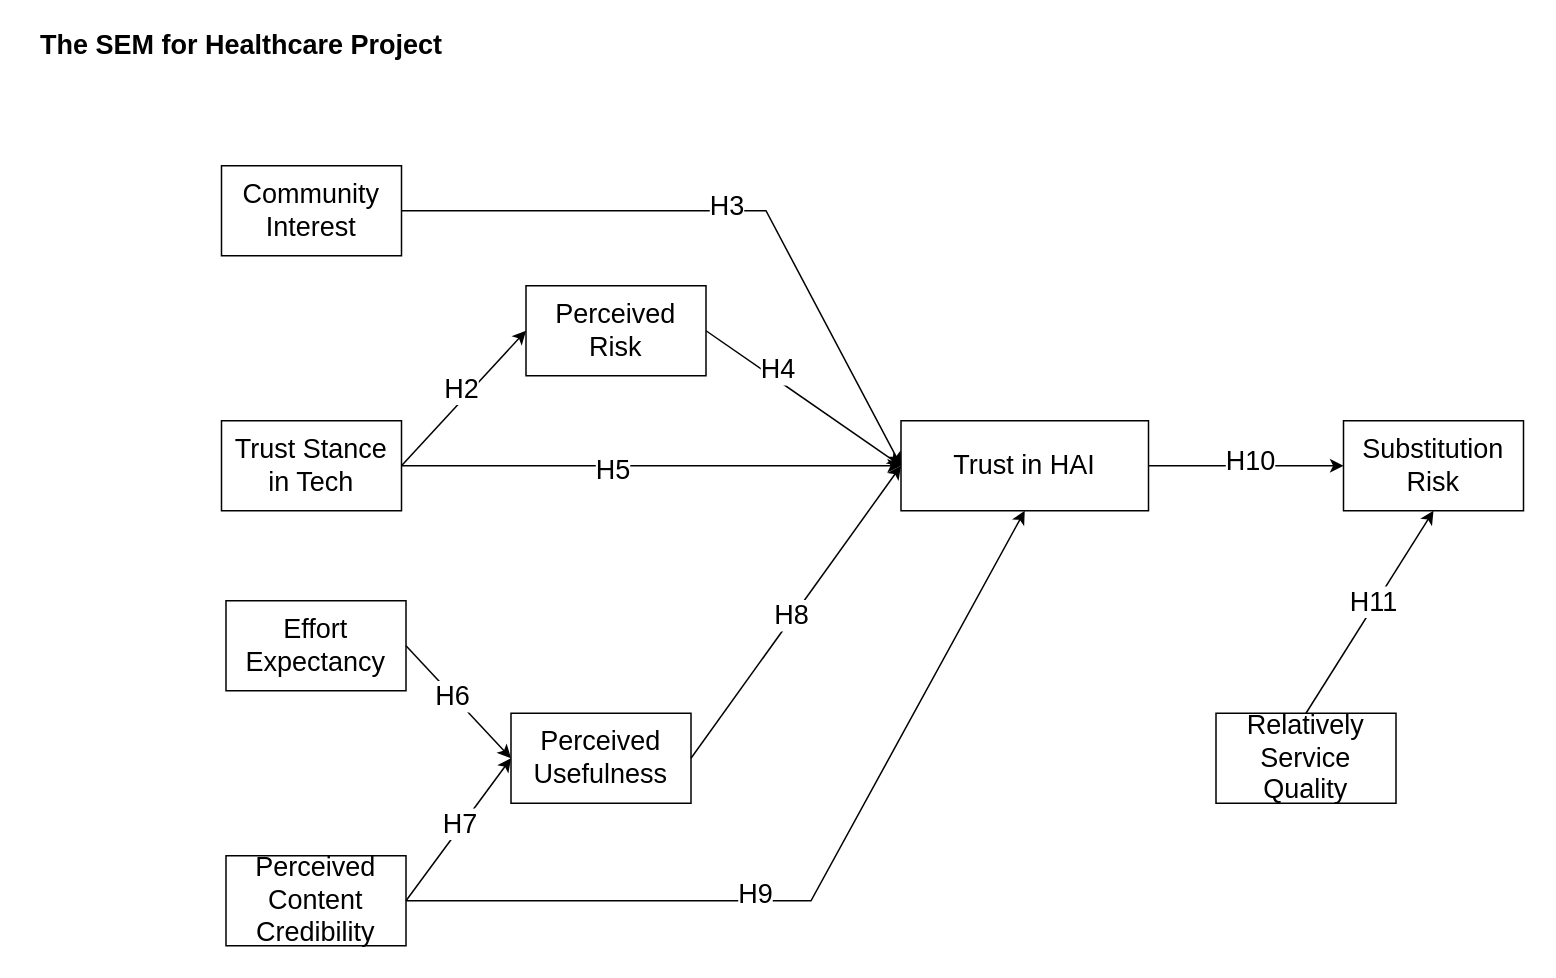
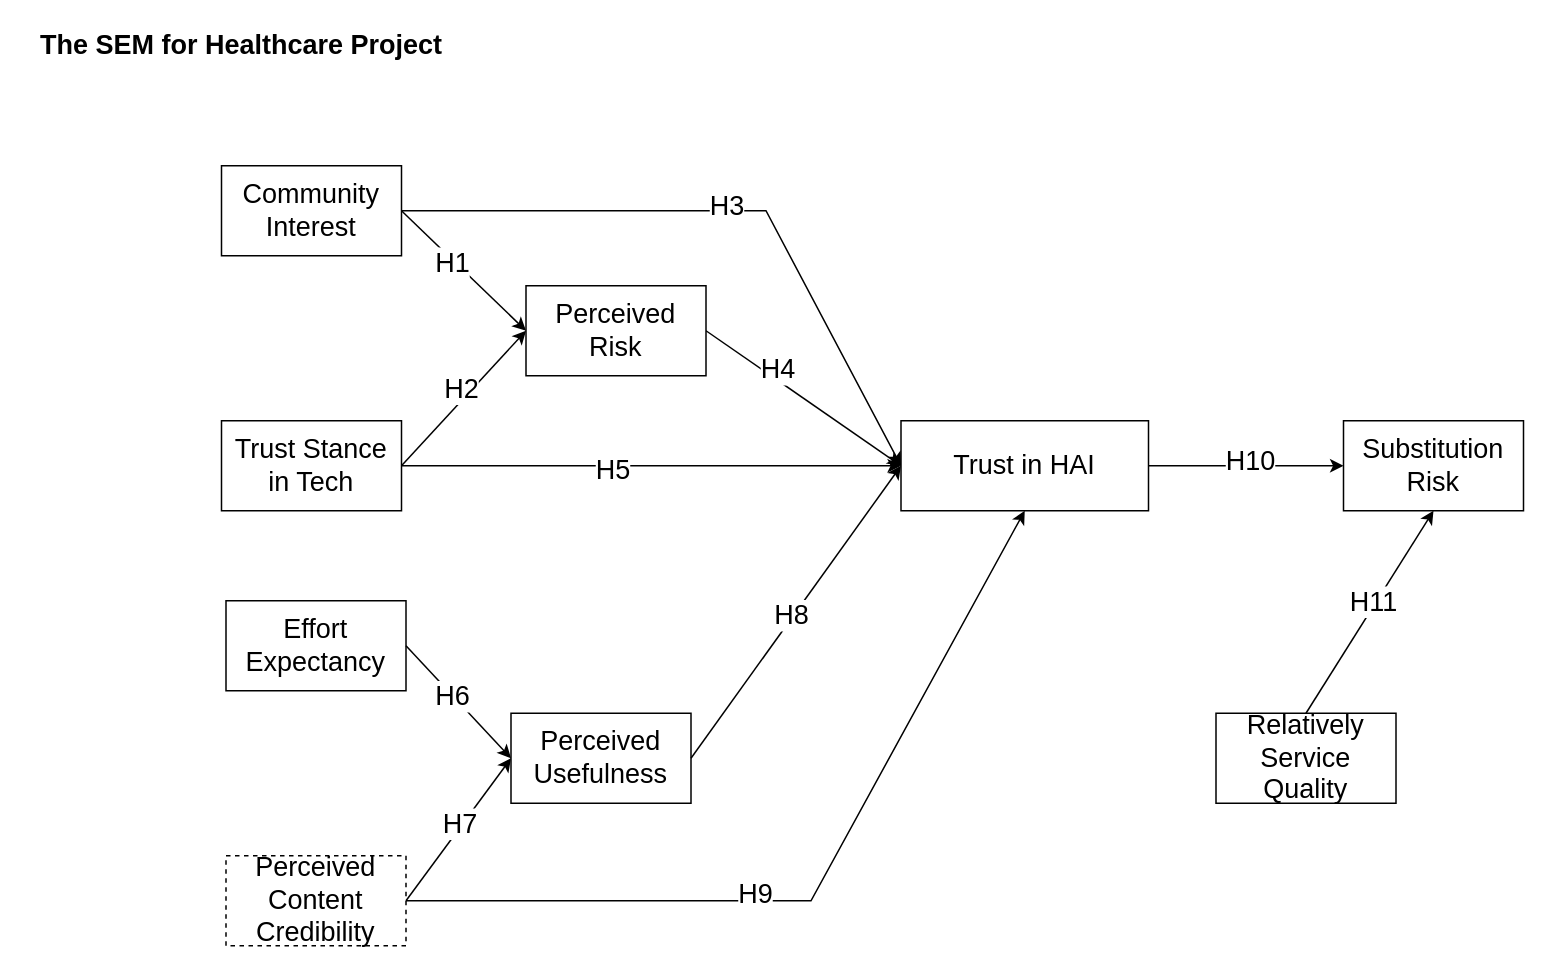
none -> (489, 296)
(316, 901) -> (316, 901)
